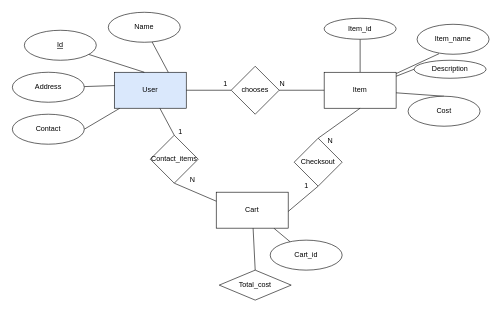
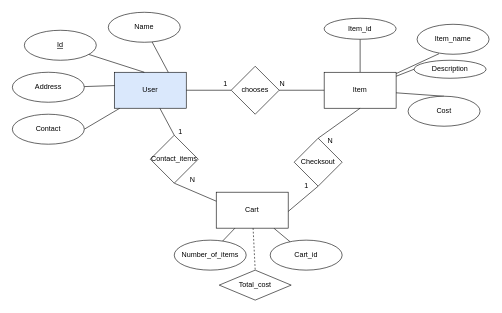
none -> (229, 235)
(254, 248) -> (254, 248)
none -> (210, 255)
